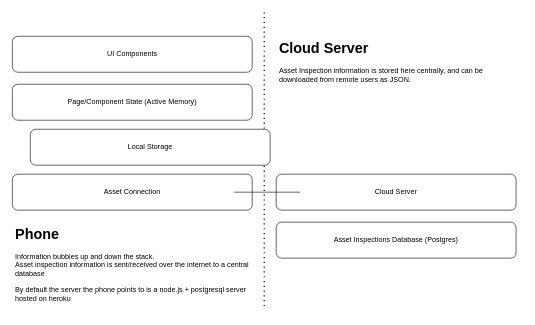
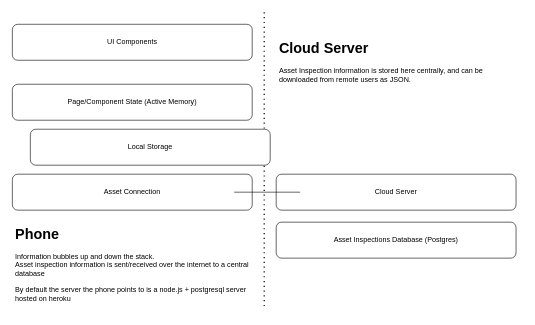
(132, 54) -> (132, 42)
